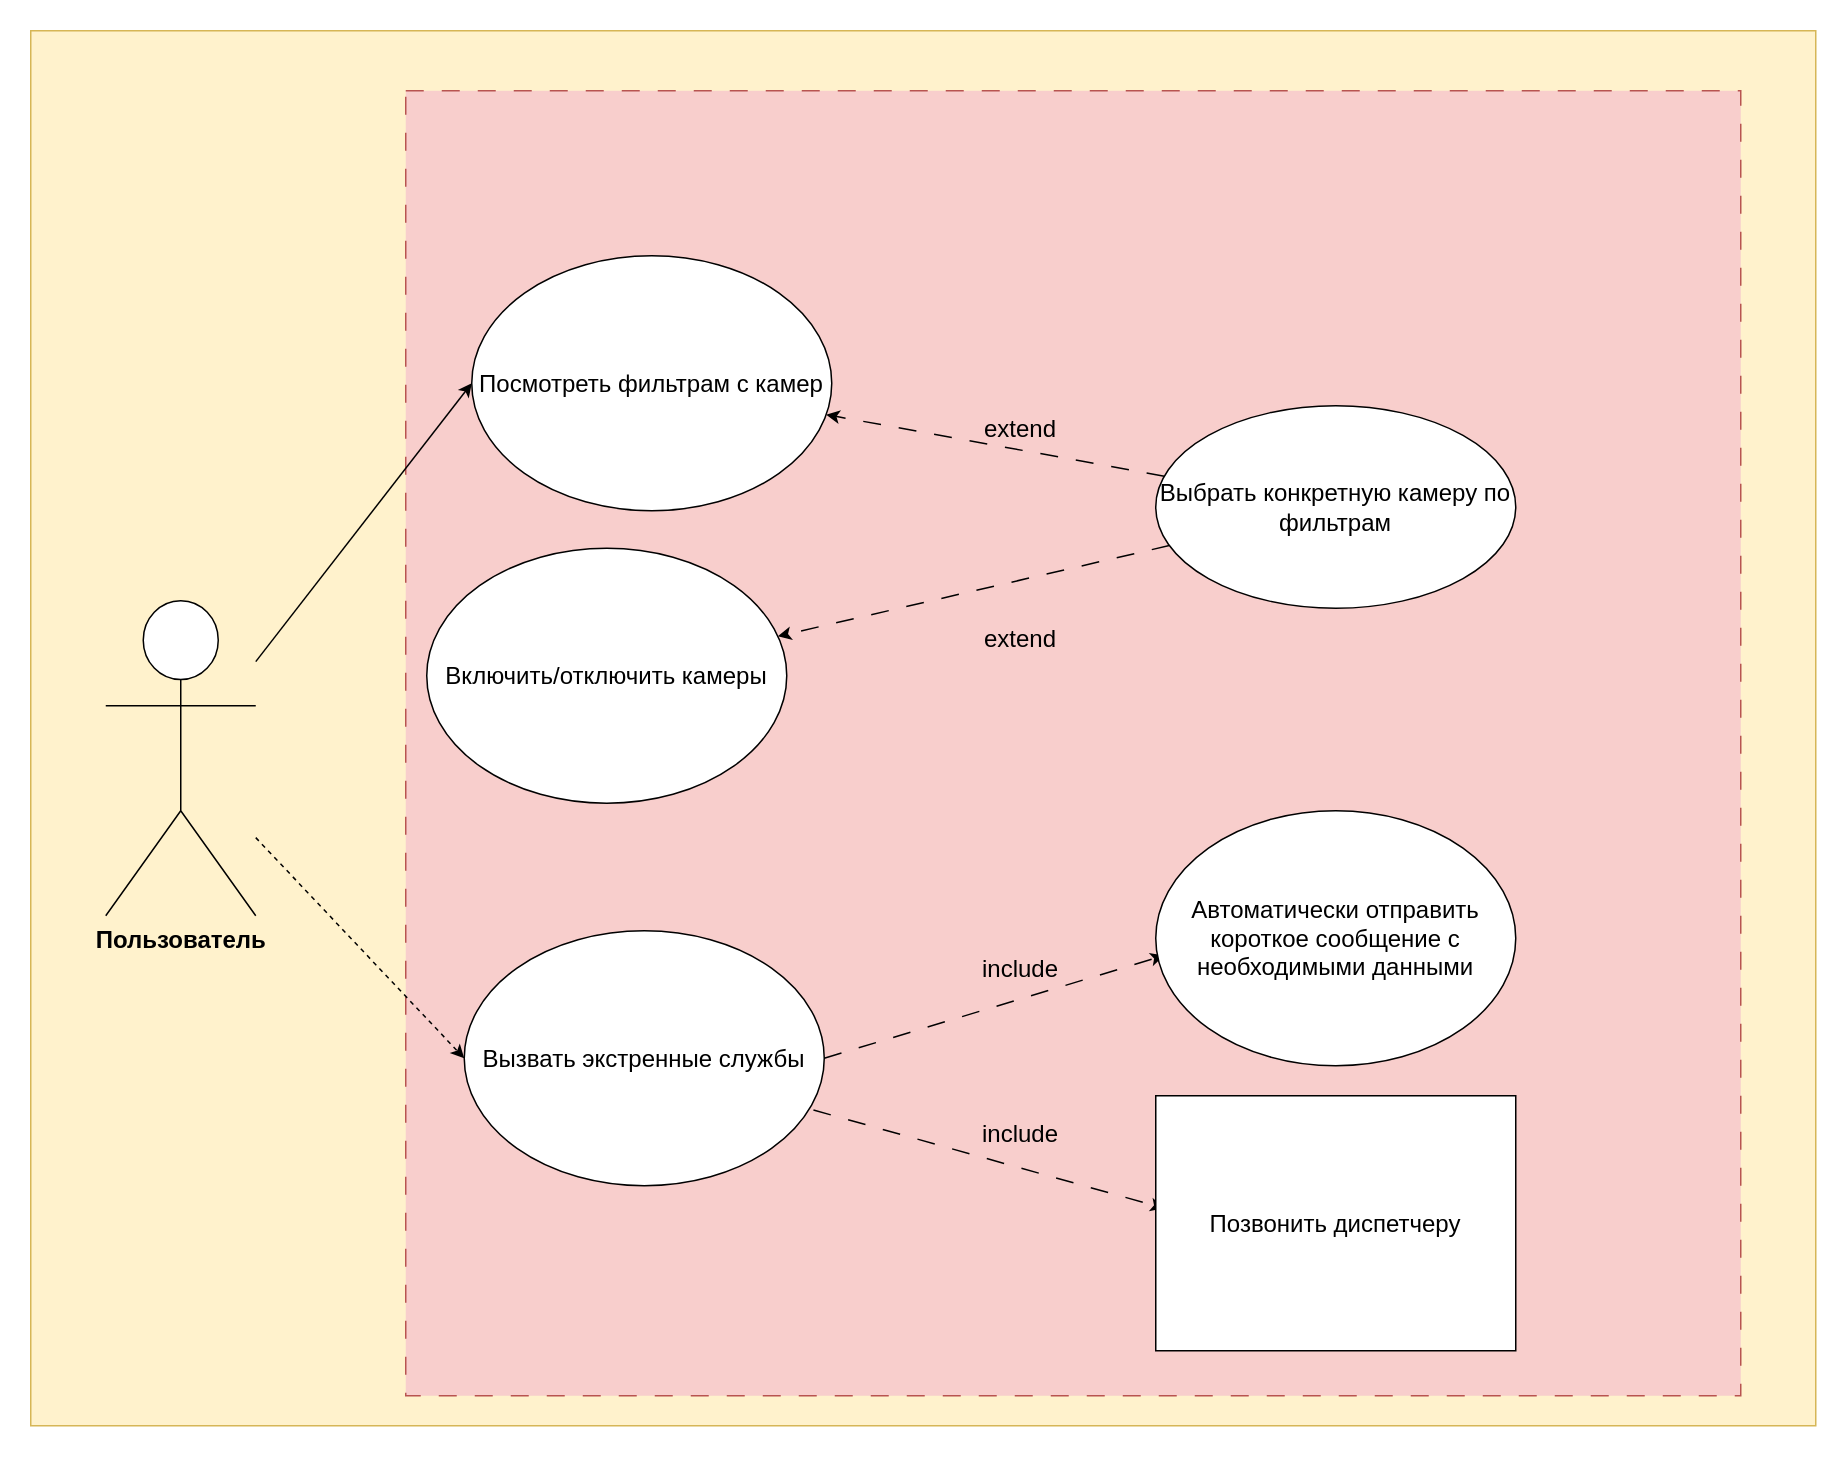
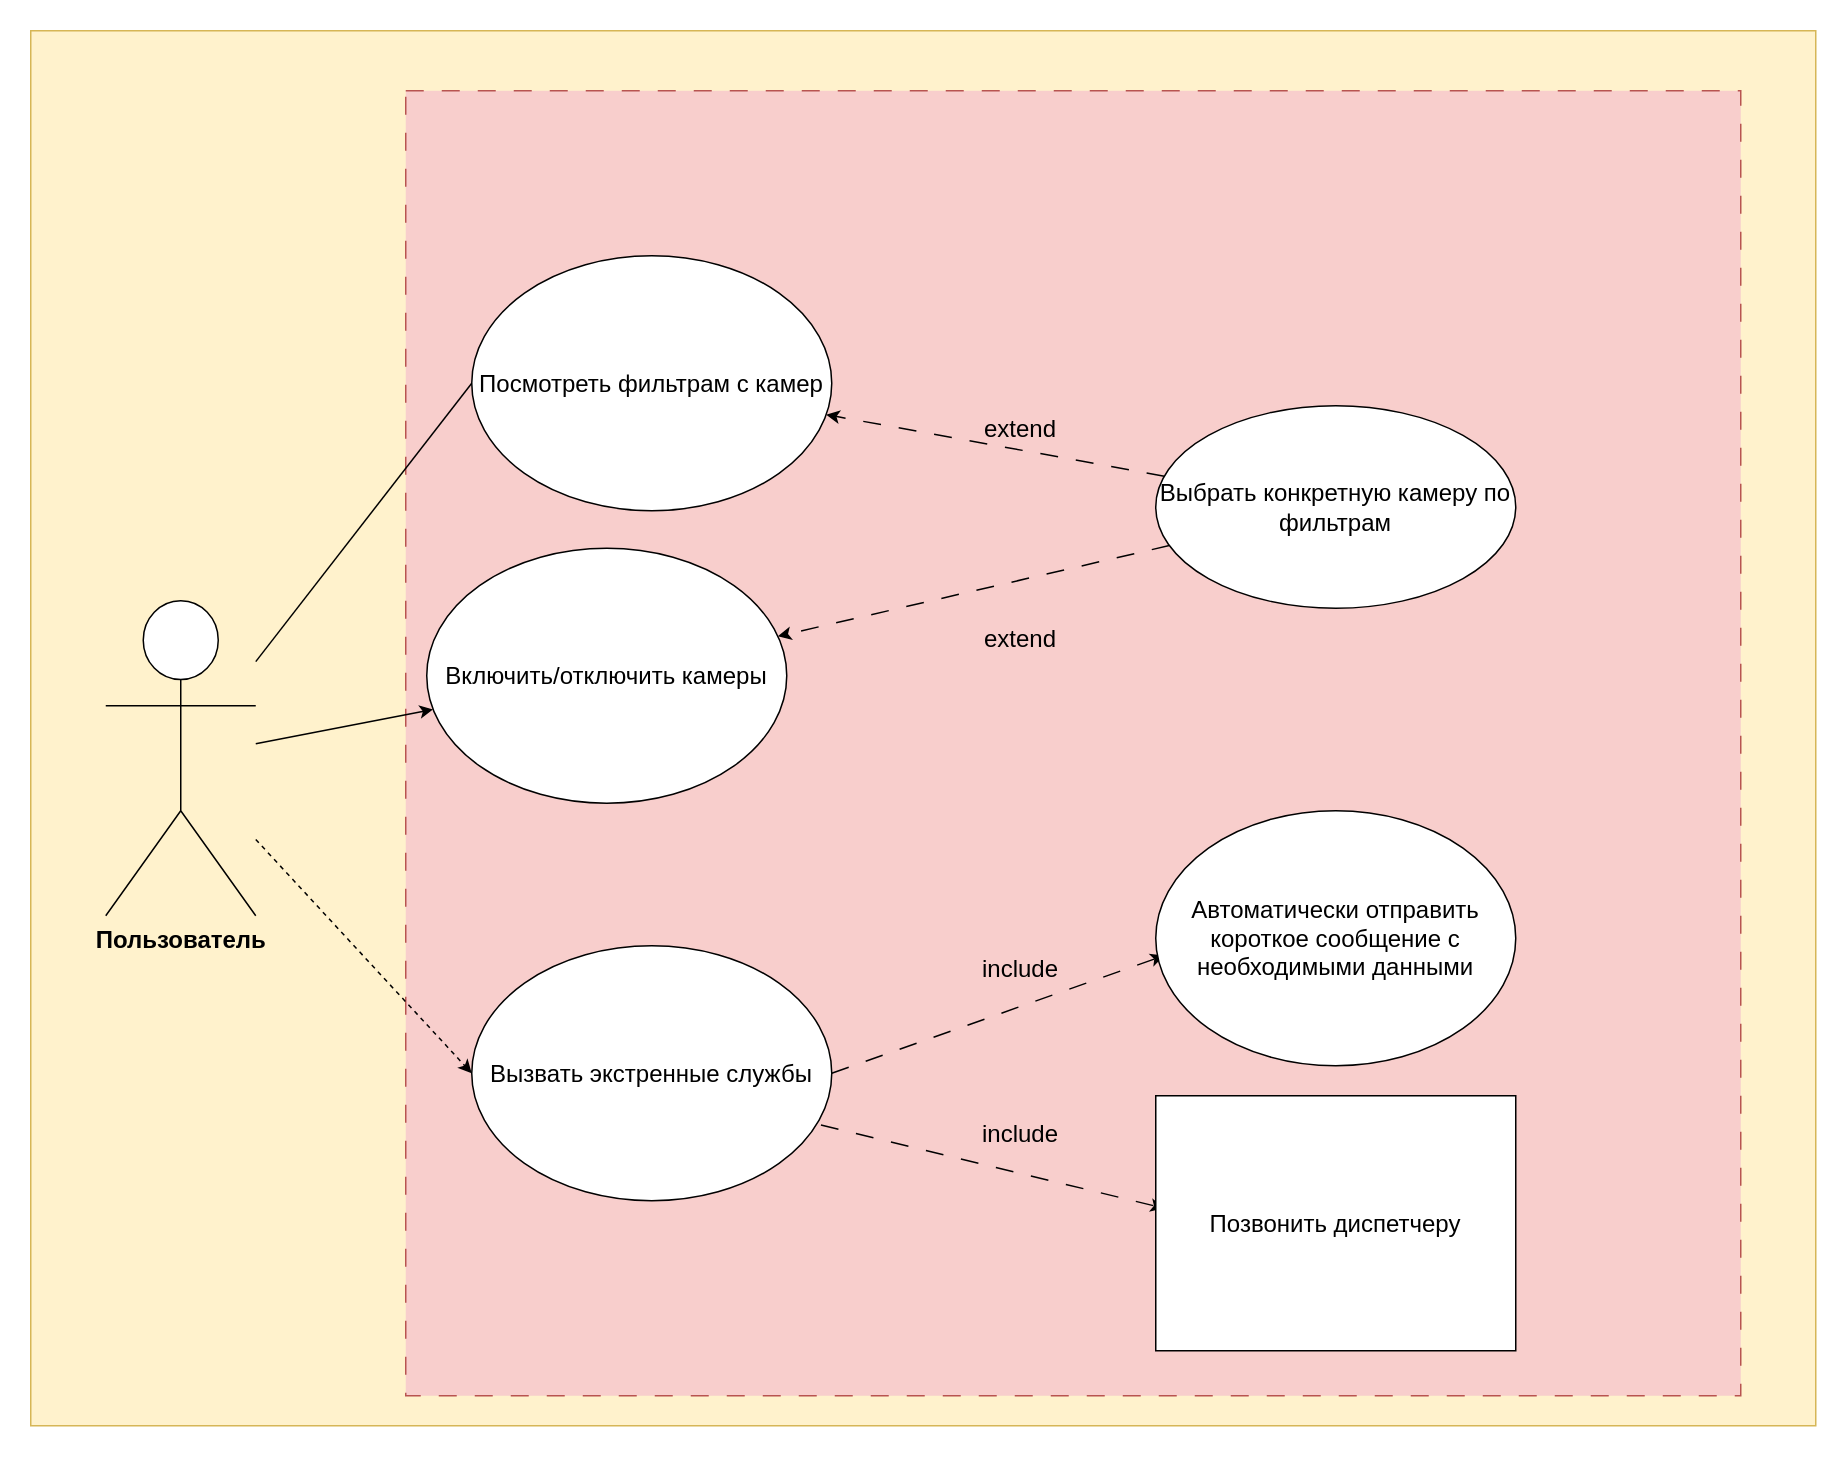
(465, 392) -> (467, 389)
none -> (339, 728)
(644, 1058) -> (652, 1073)
